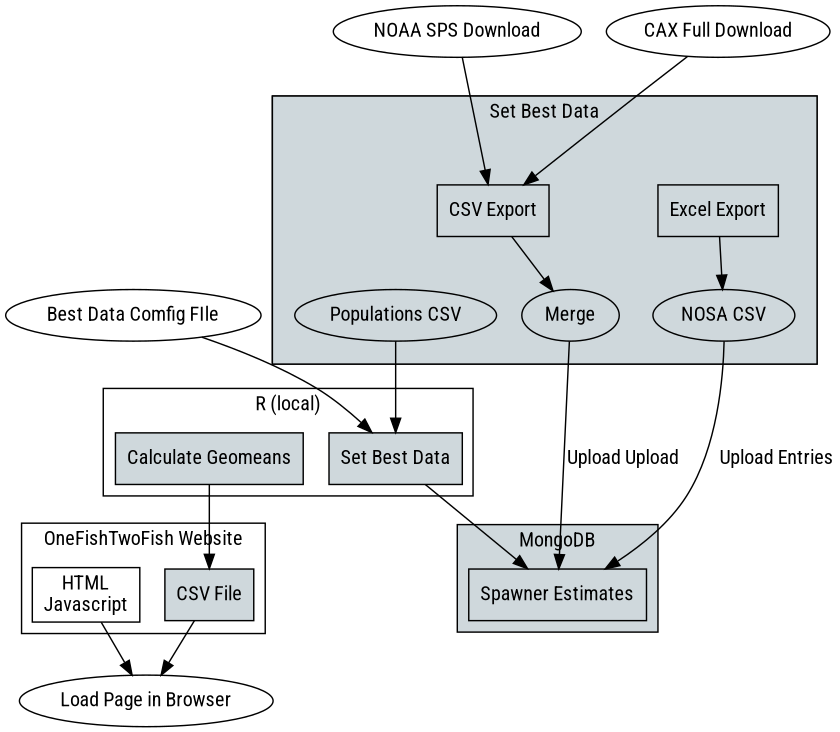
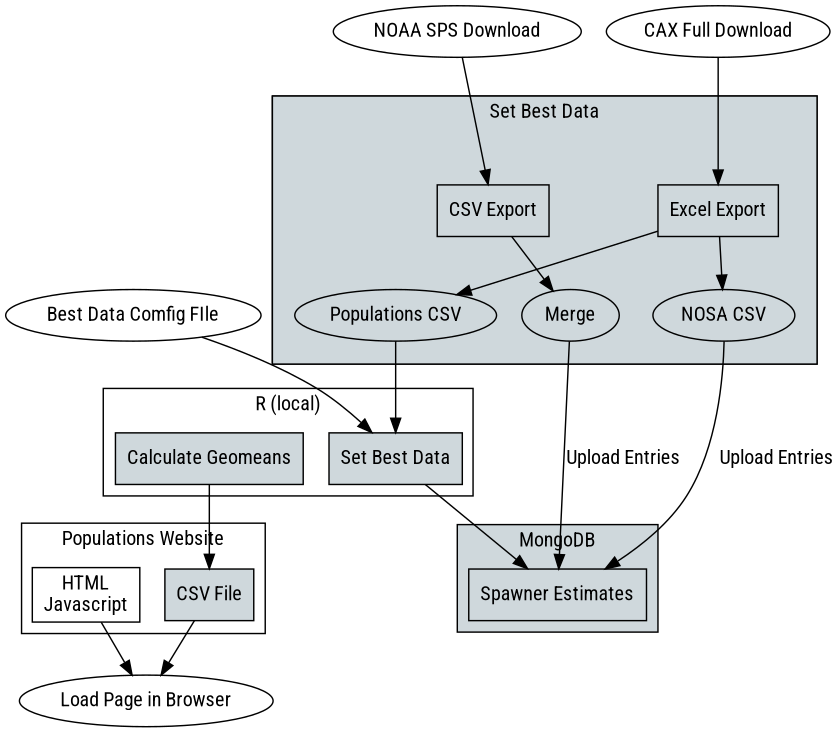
(611, 116) -> (718, 114)
none -> (564, 261)
(624, 459) -> (624, 459)
(143, 540) -> (143, 540)
